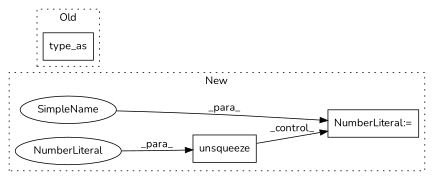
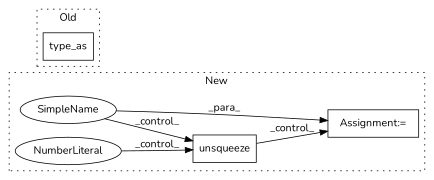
(373, 124) -> (373, 124)
none -> (145, 129)
(157, 144) -> (157, 144)
